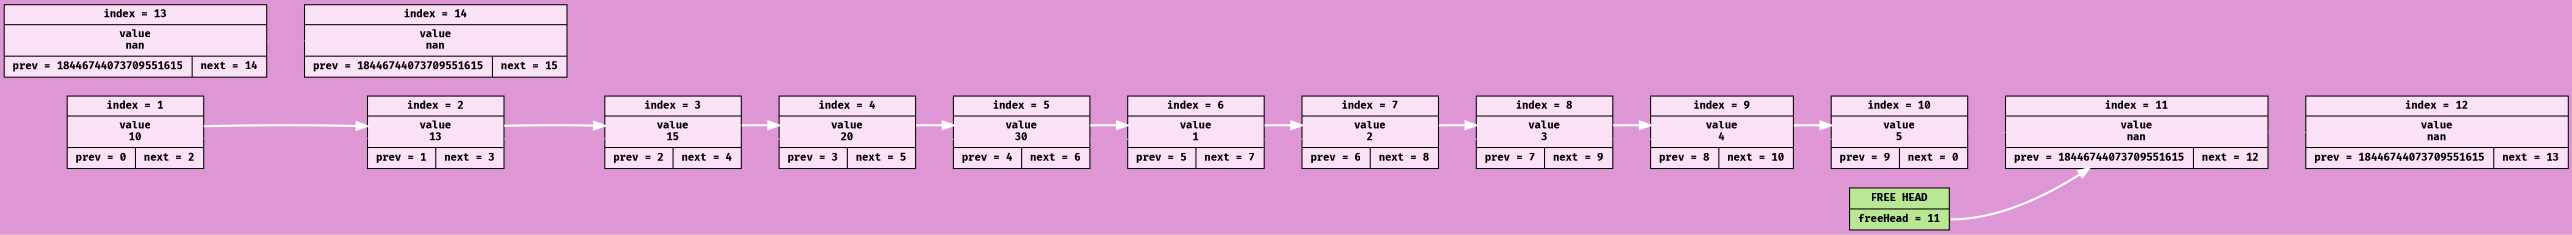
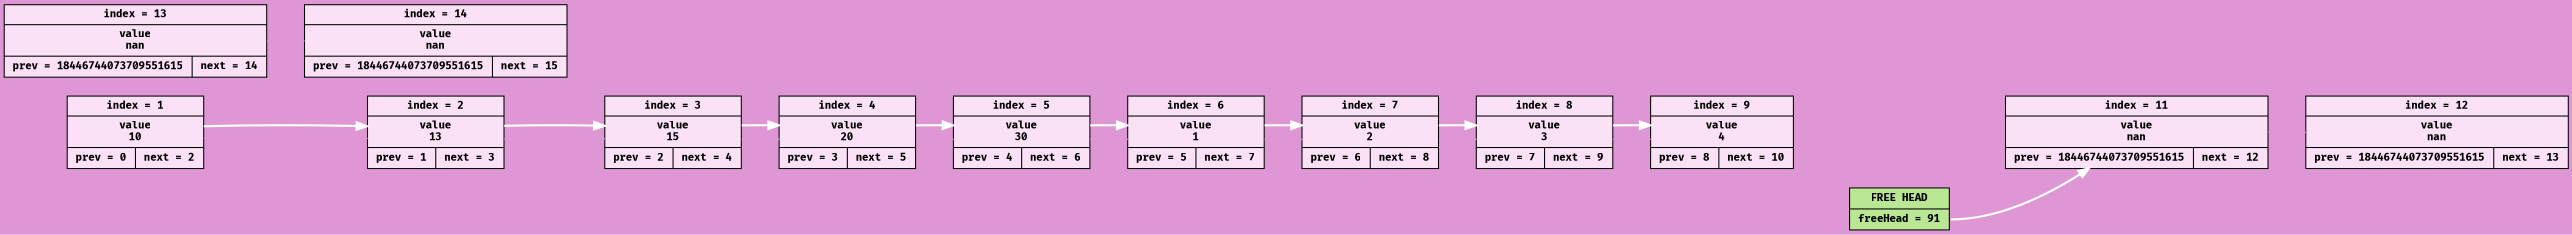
(1899, 132) -> none
(1899, 219) -> (1899, 219)
